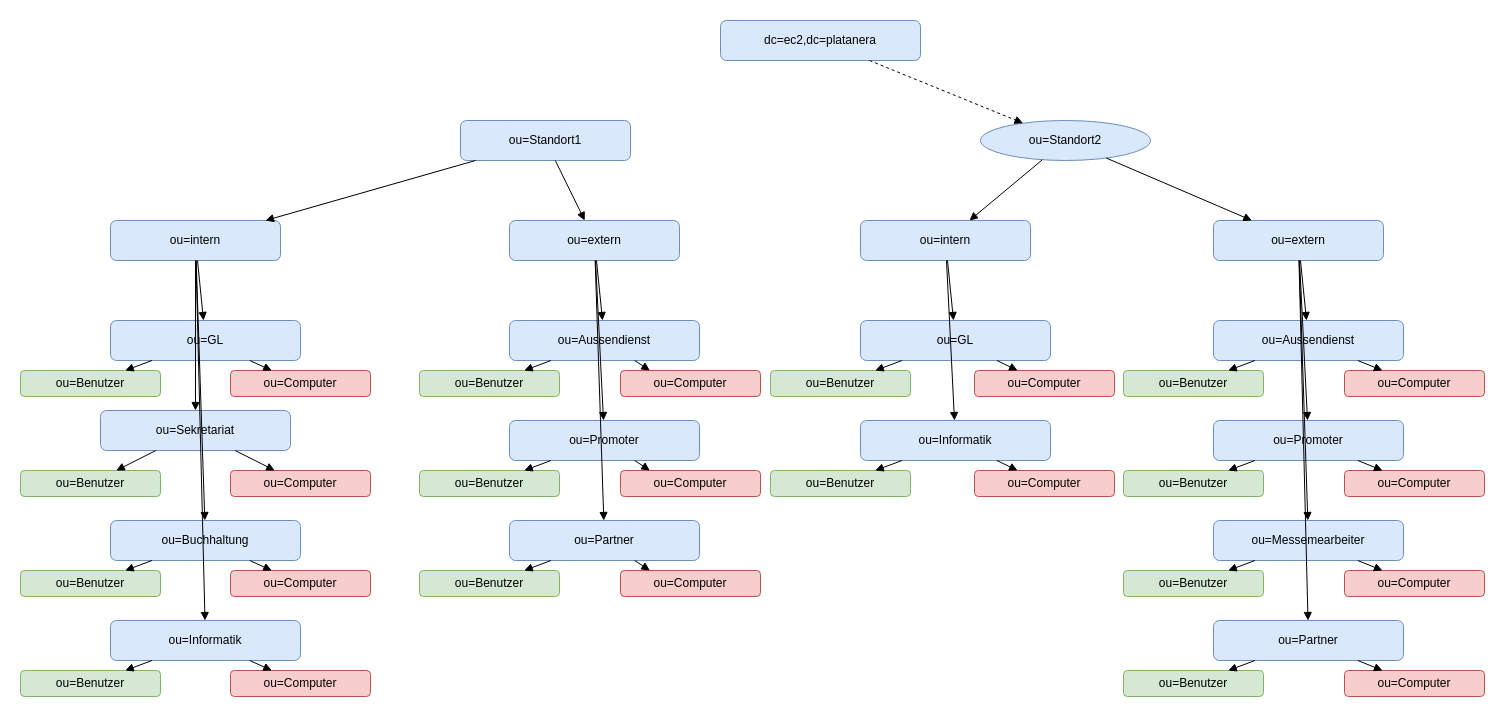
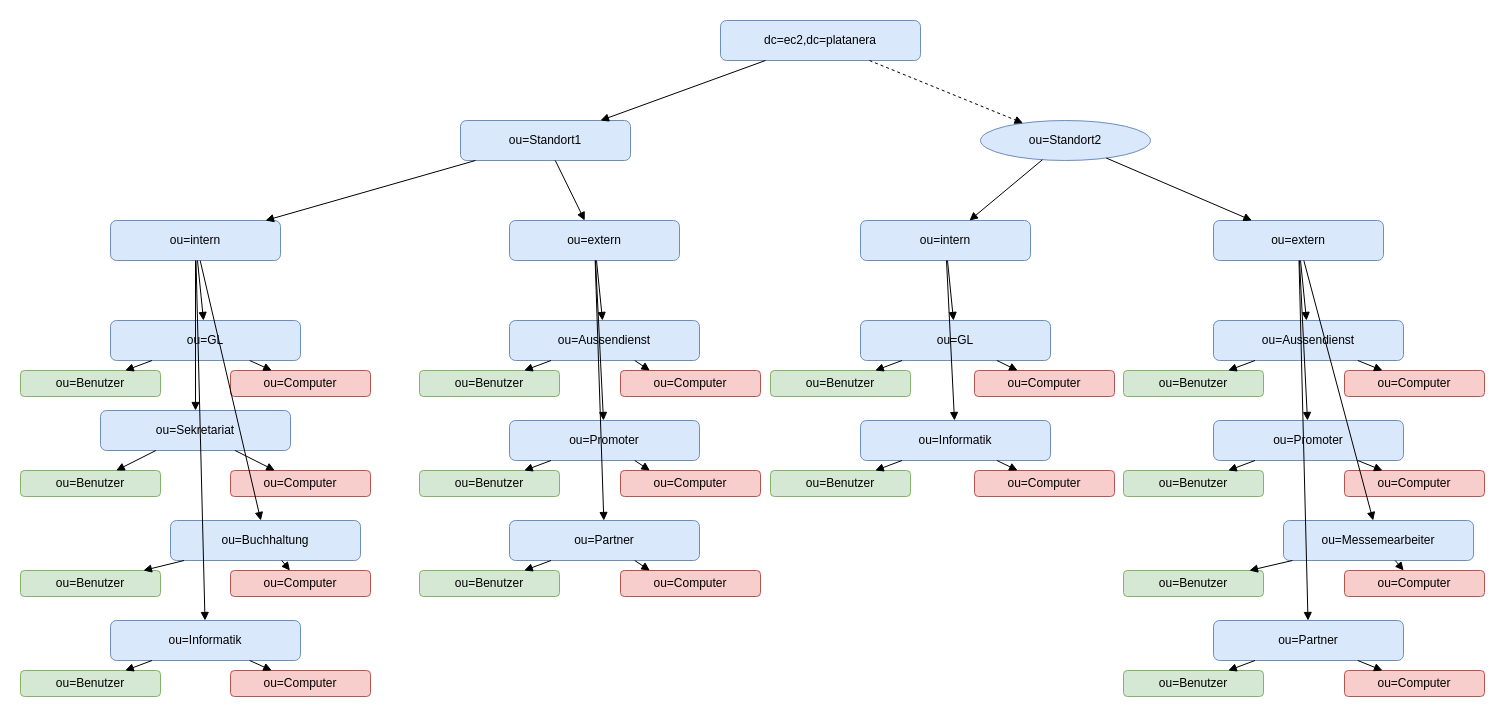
none -> (686, 89)
(206, 541) -> (266, 541)
(1309, 541) -> (1379, 541)
